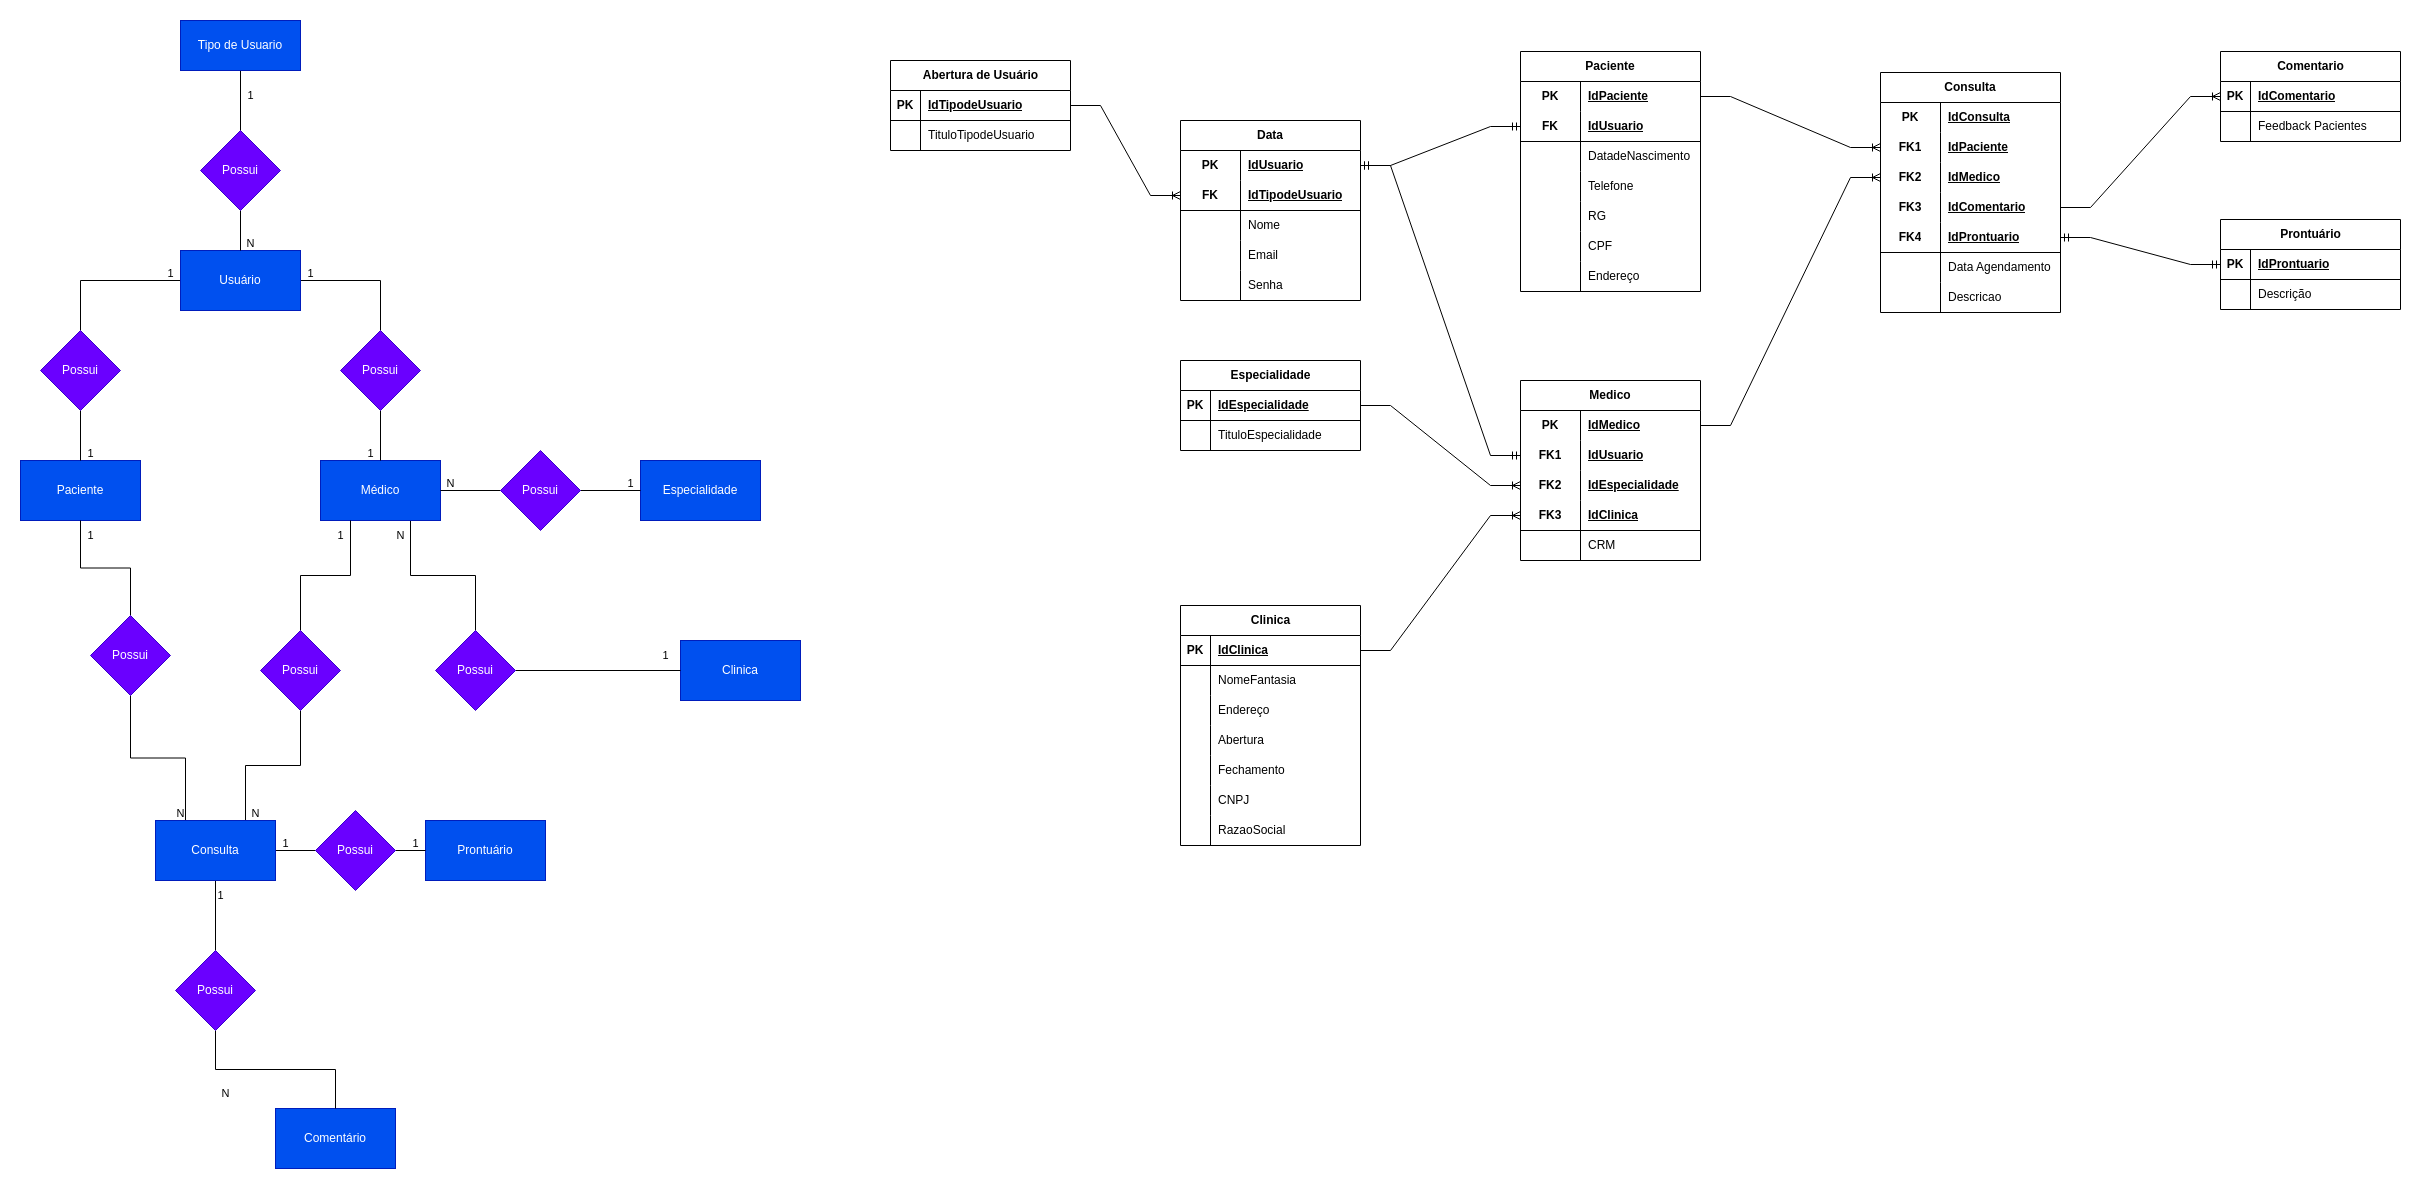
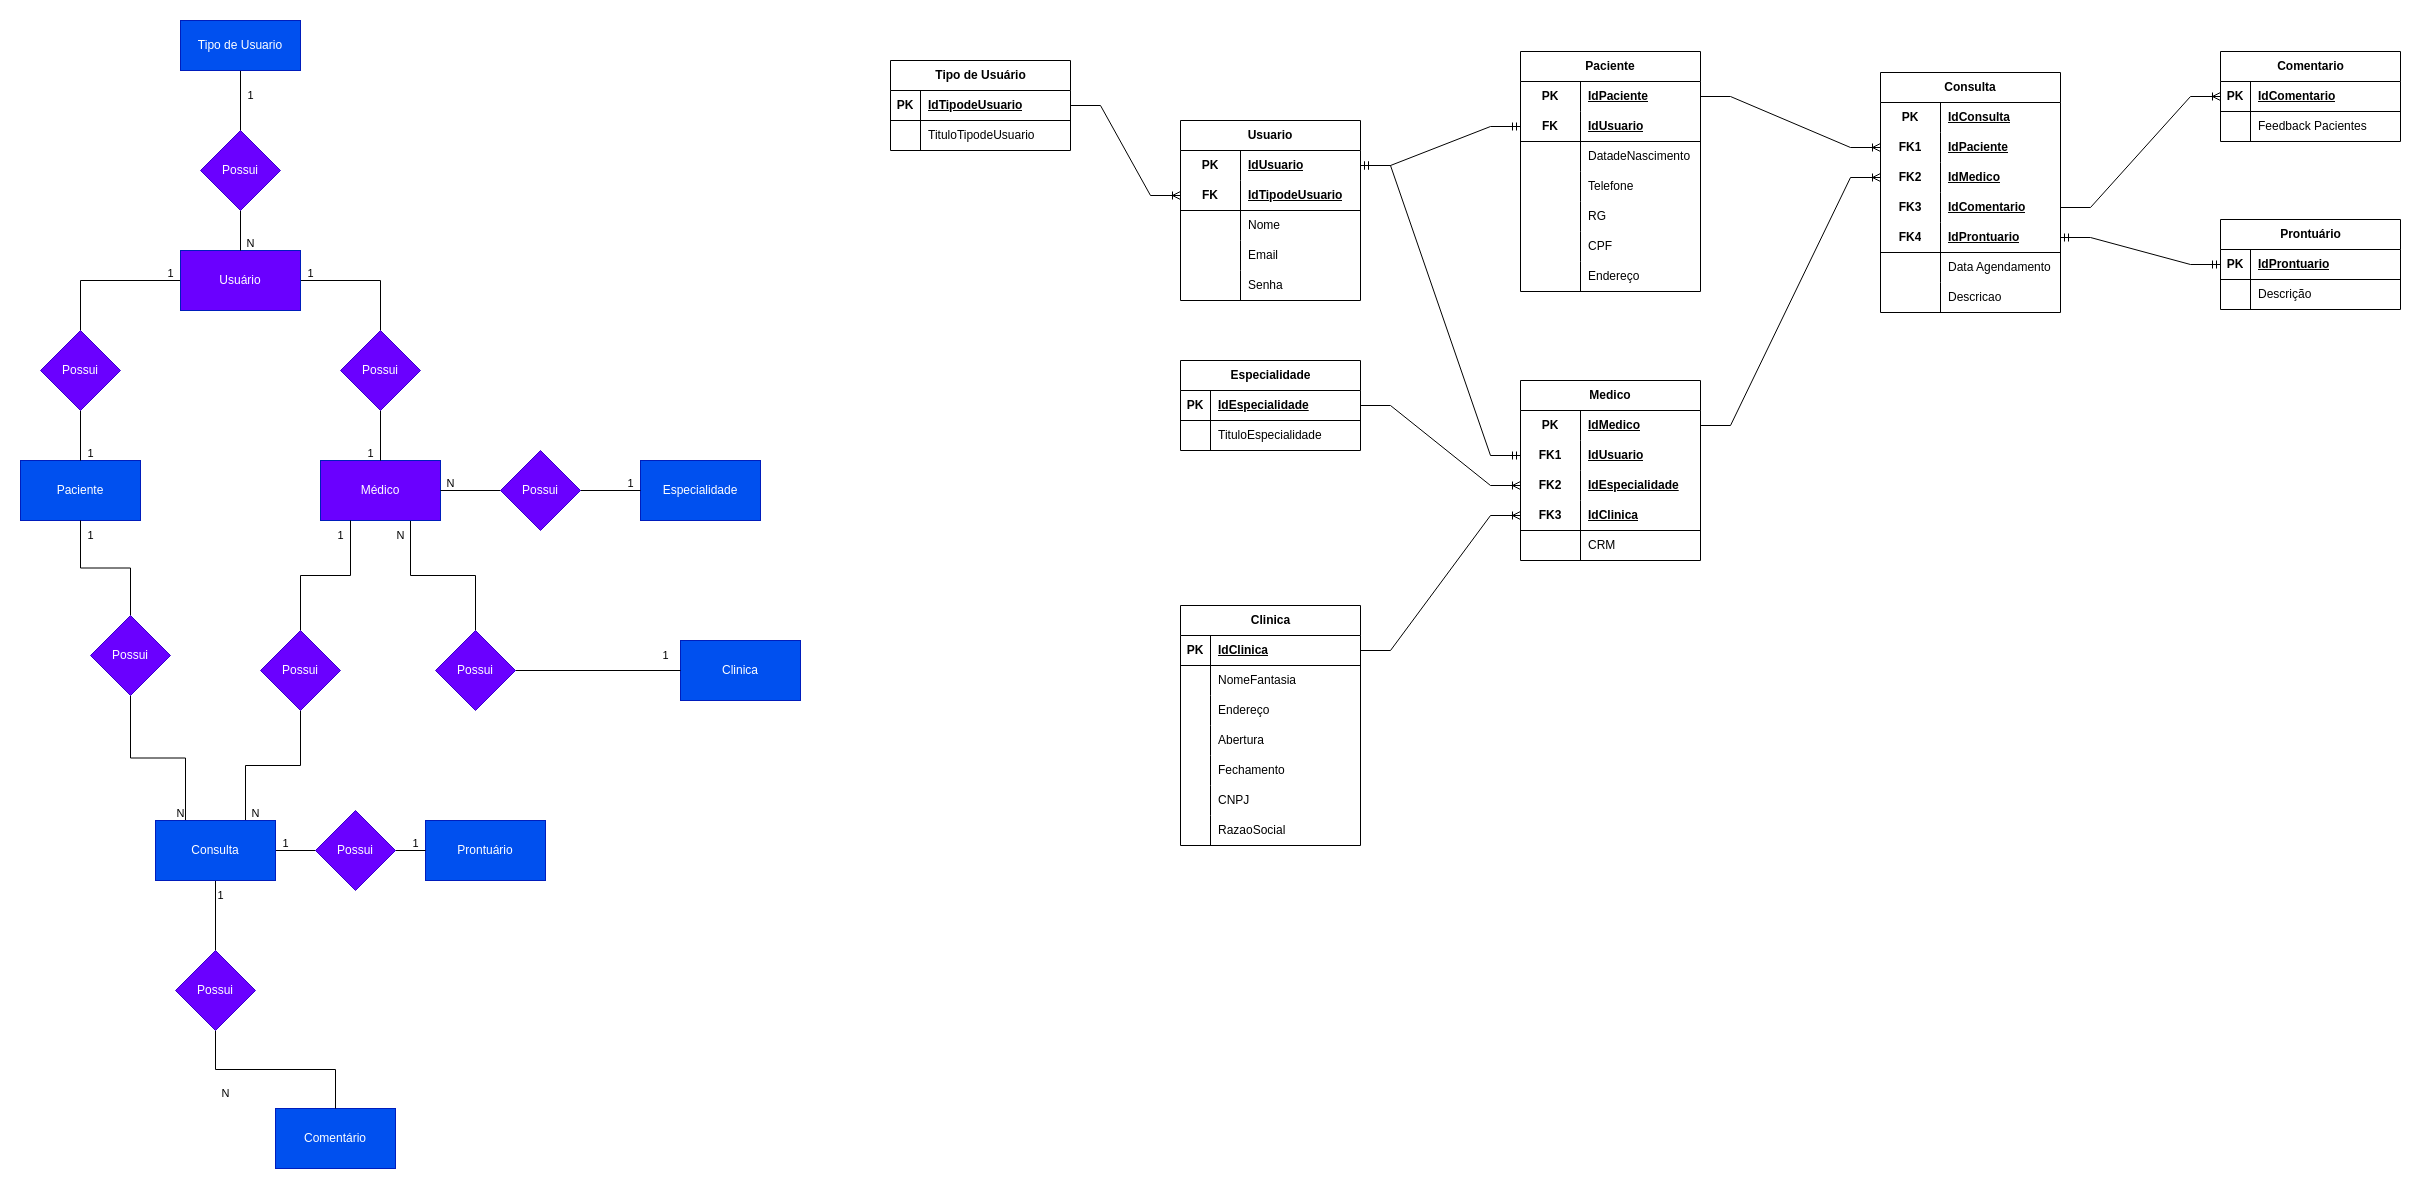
(981, 76) -> (981, 76)
(1271, 136) -> (1271, 136)
(241, 281) -> (241, 281)
(381, 491) -> (381, 491)
